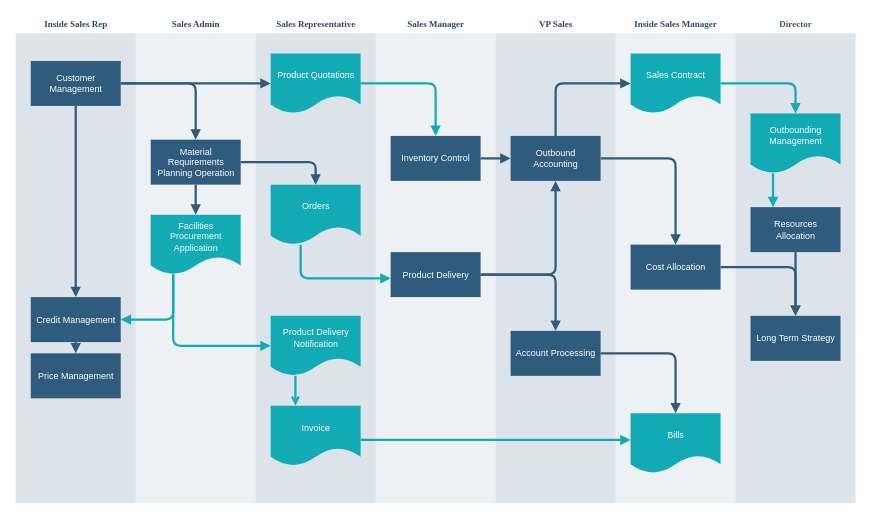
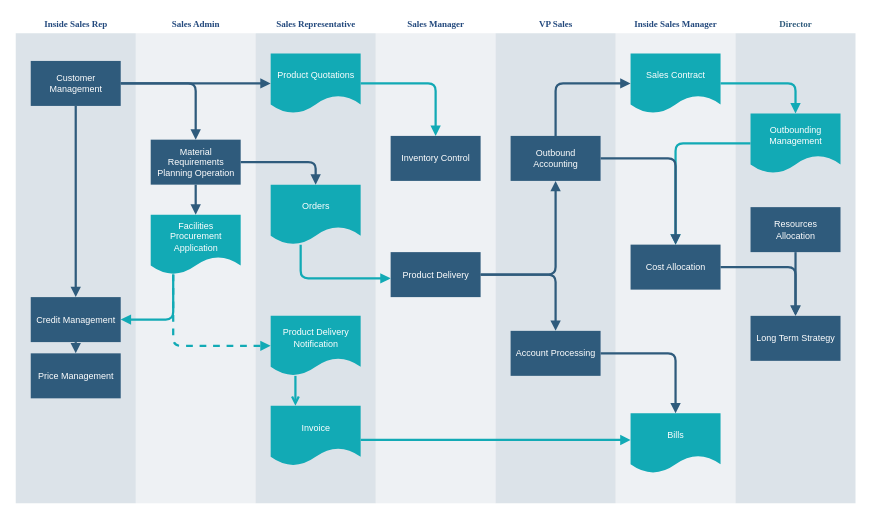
(491, 158) -> none
(773, 185) -> (708, 143)
(204, 346) -> (204, 346)
